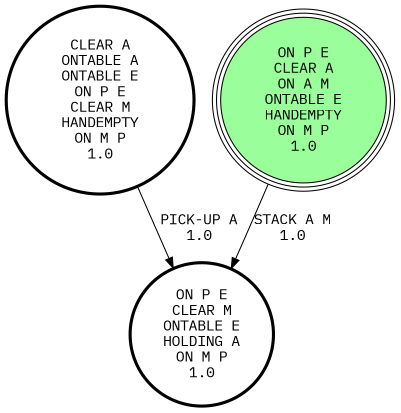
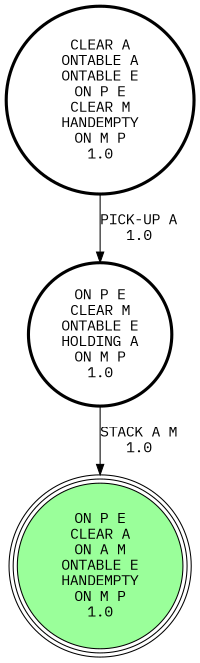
(252, 222) -> (100, 435)
